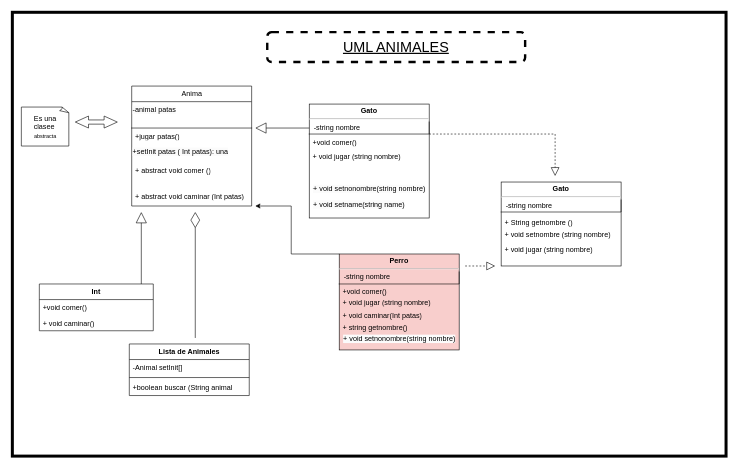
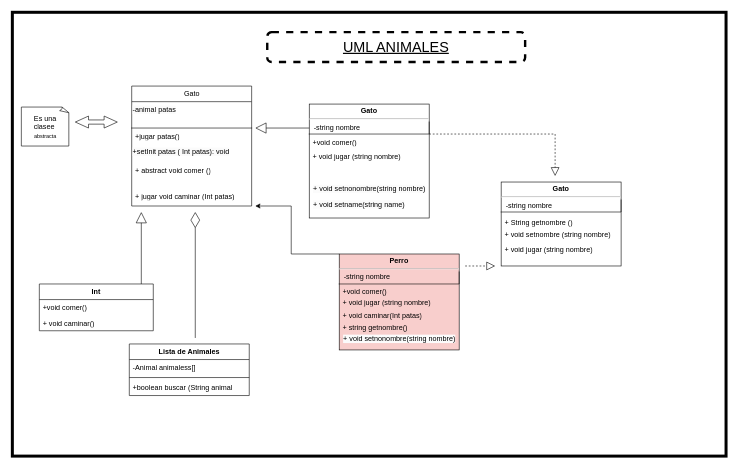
(192, 94) -> (192, 94)
(191, 152) -> (192, 152)
(192, 201) -> (192, 201)
(163, 368) -> (167, 368)
